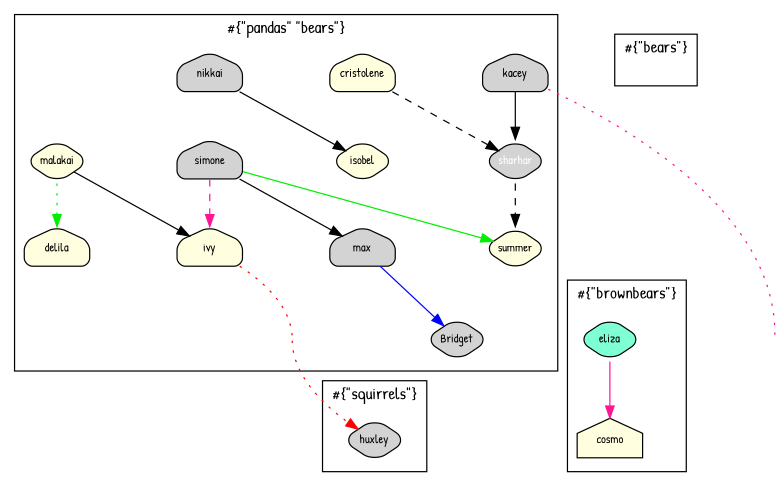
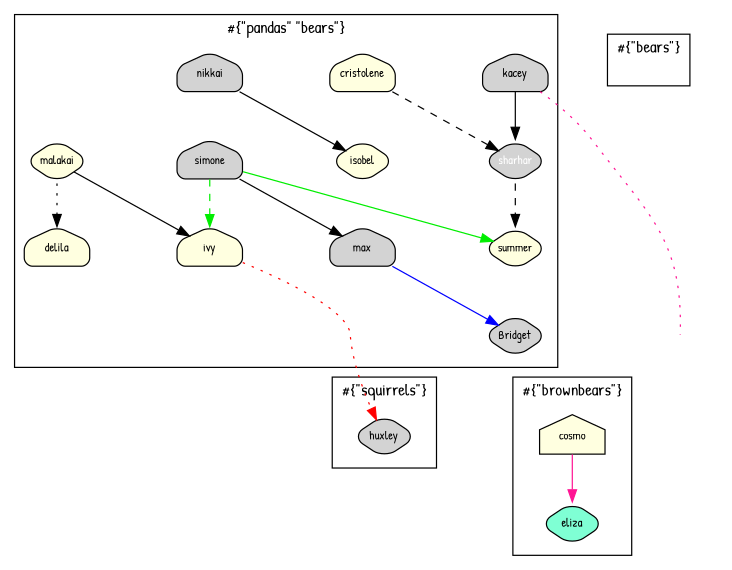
(210, 197) -> (210, 197)
(57, 199) -> (57, 199)
(610, 384) -> (572, 472)
